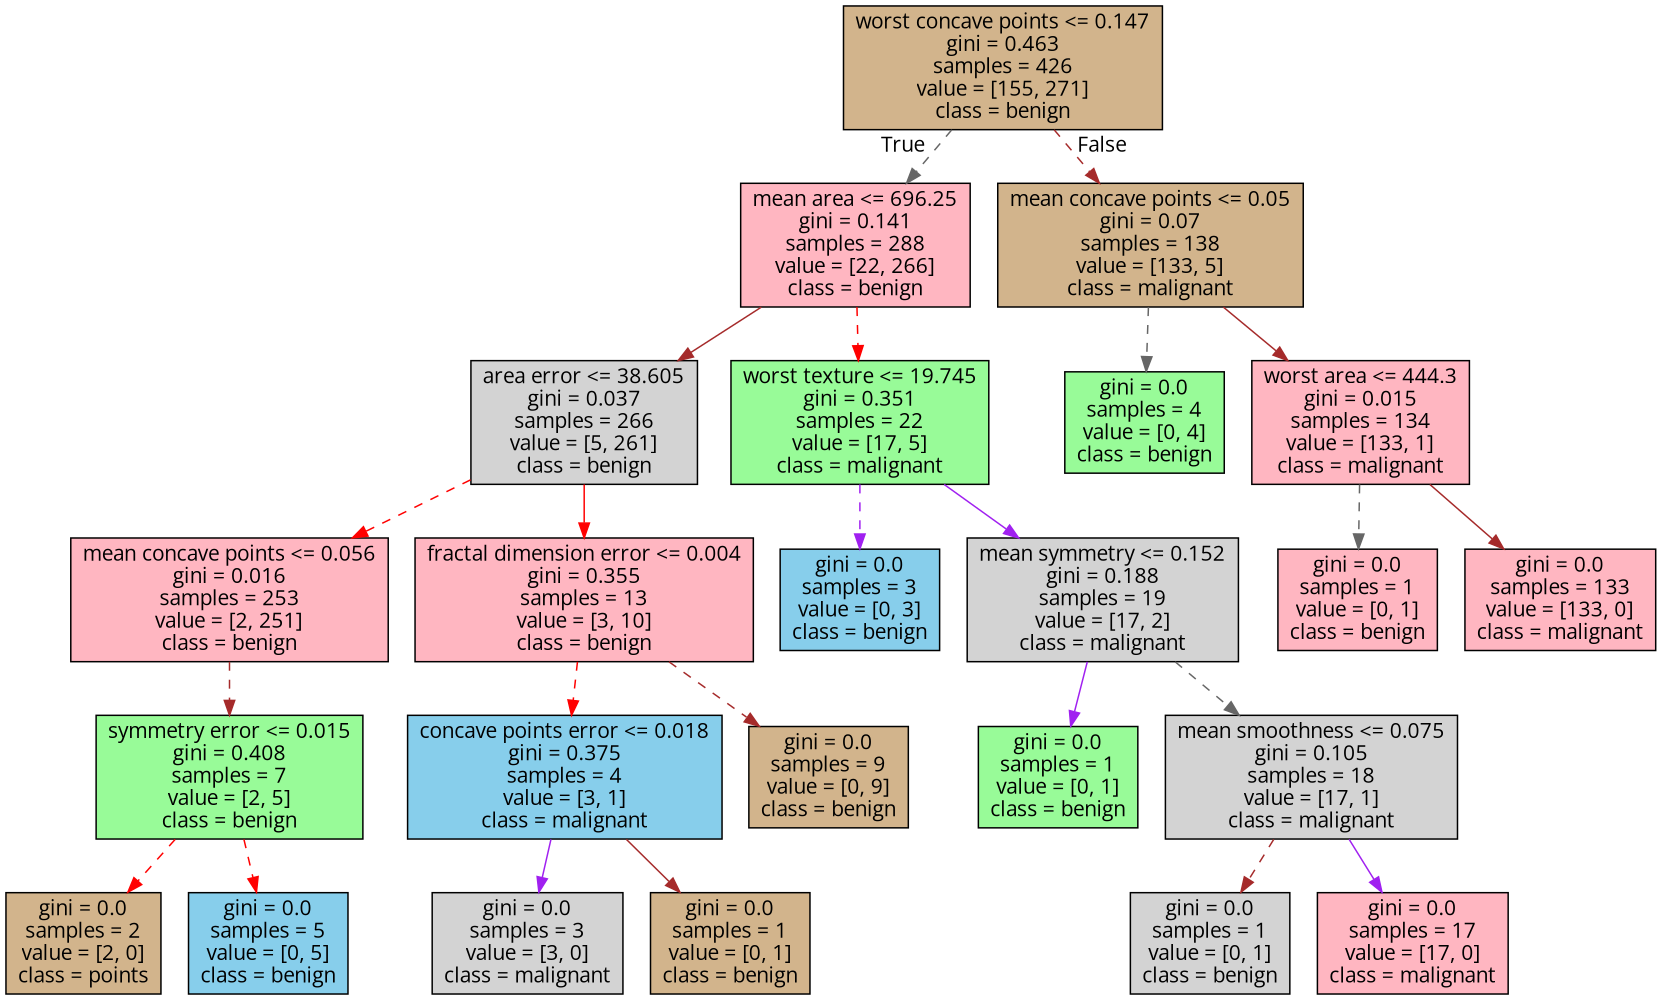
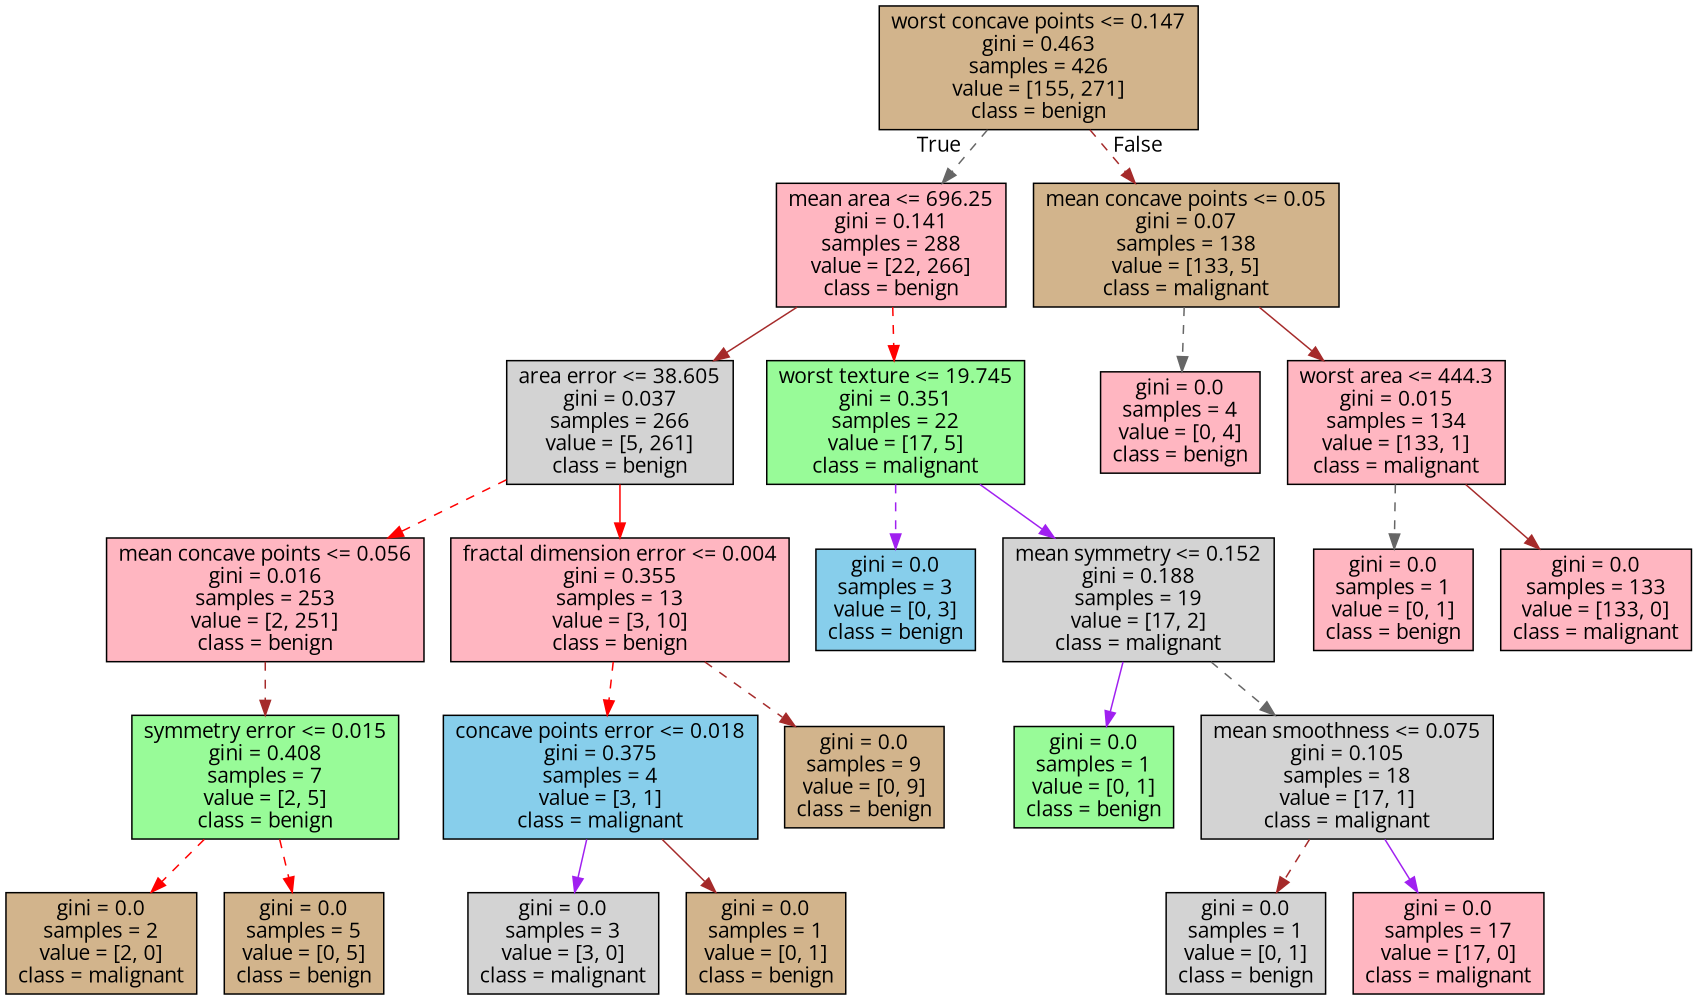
(1145, 422) -> (1180, 422)
(83, 943) -> (101, 943)
(268, 943) -> (304, 943)
